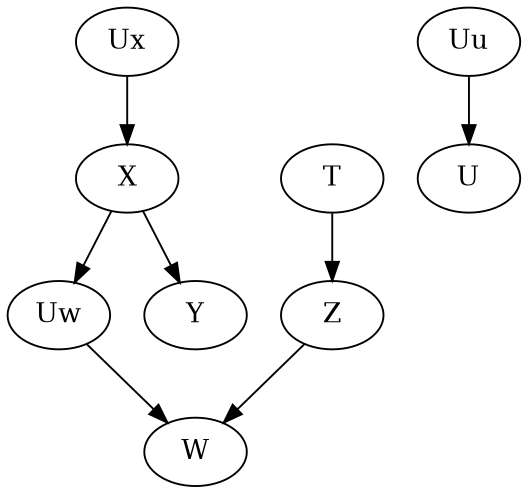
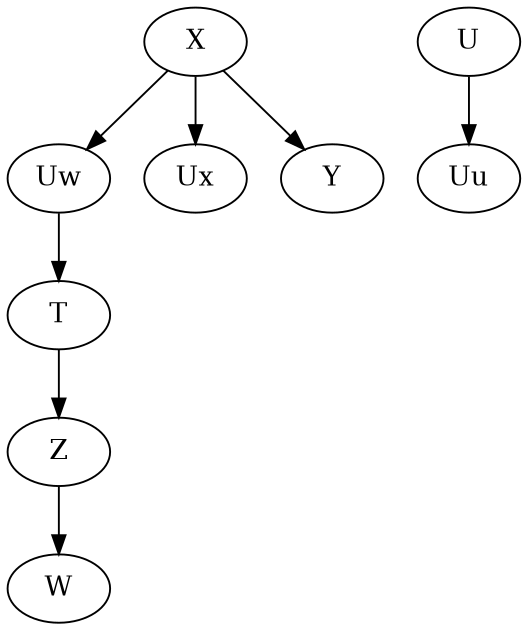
(127, 101) -> (196, 101)
(469, 101) -> (469, 101)
(120, 377) -> (59, 238)
